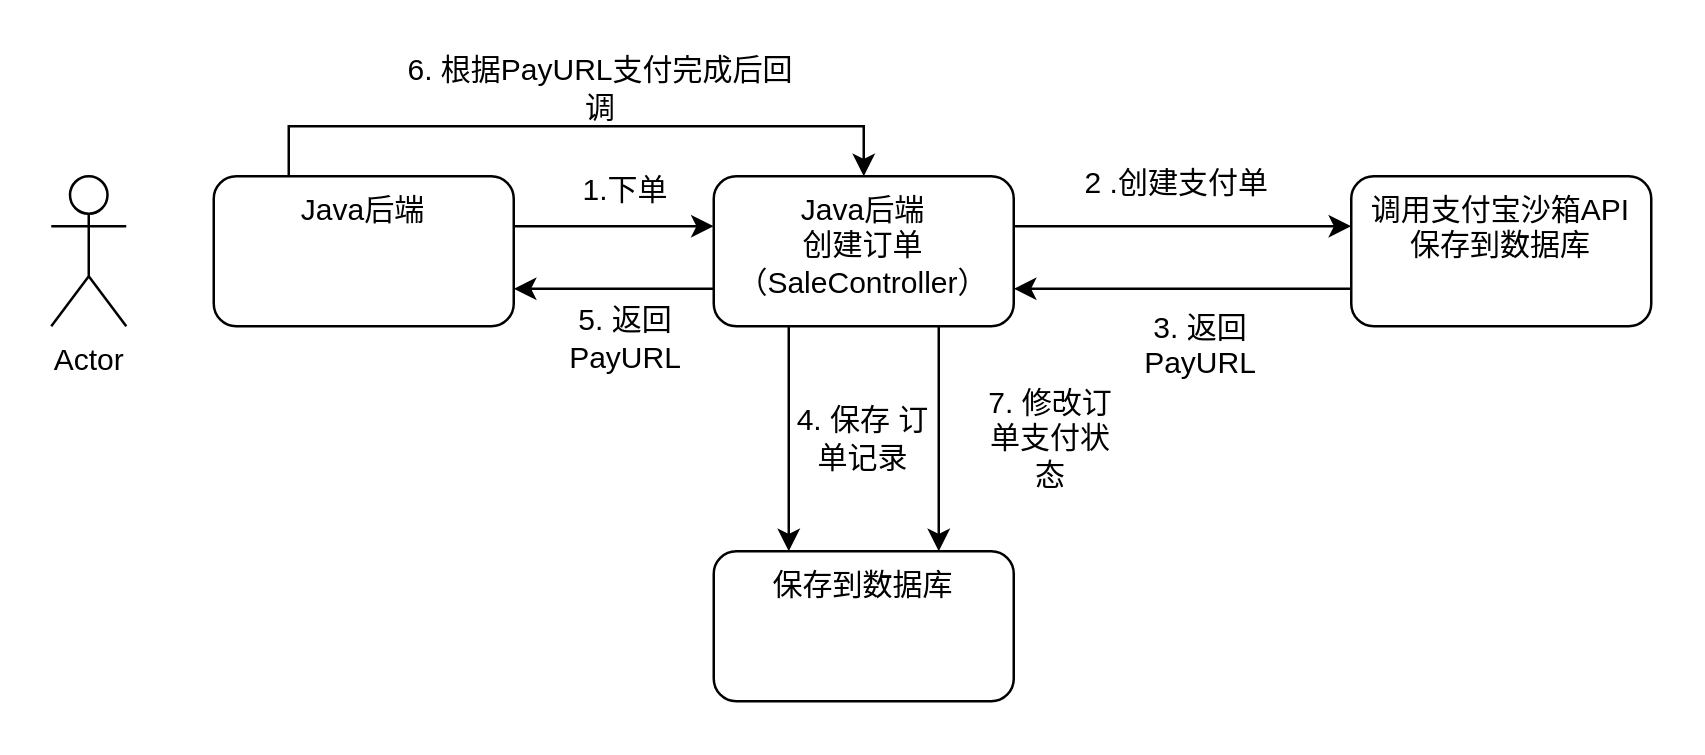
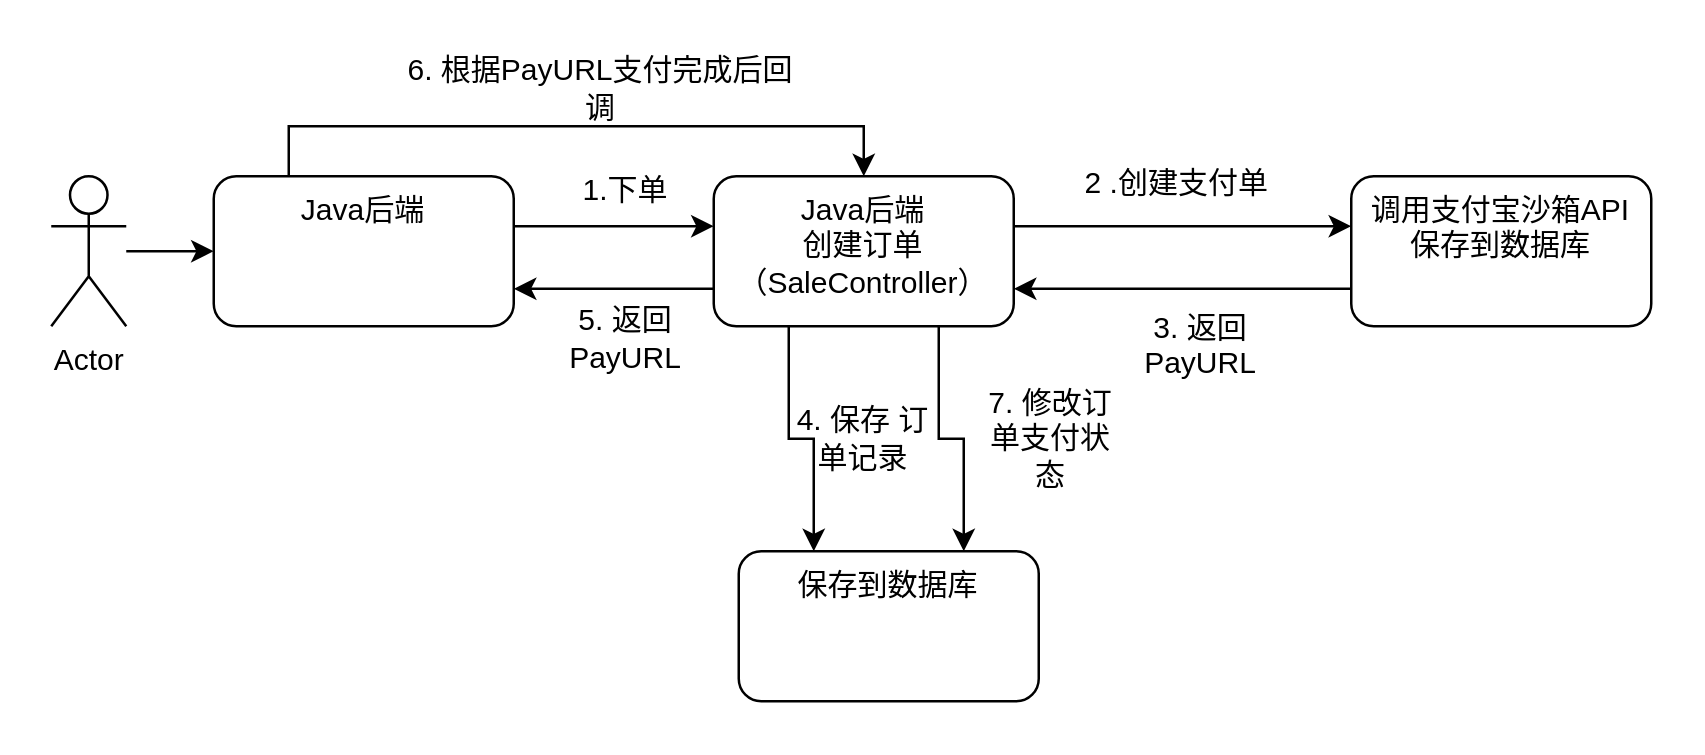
none -> (174, 251)
(864, 626) -> (889, 626)
